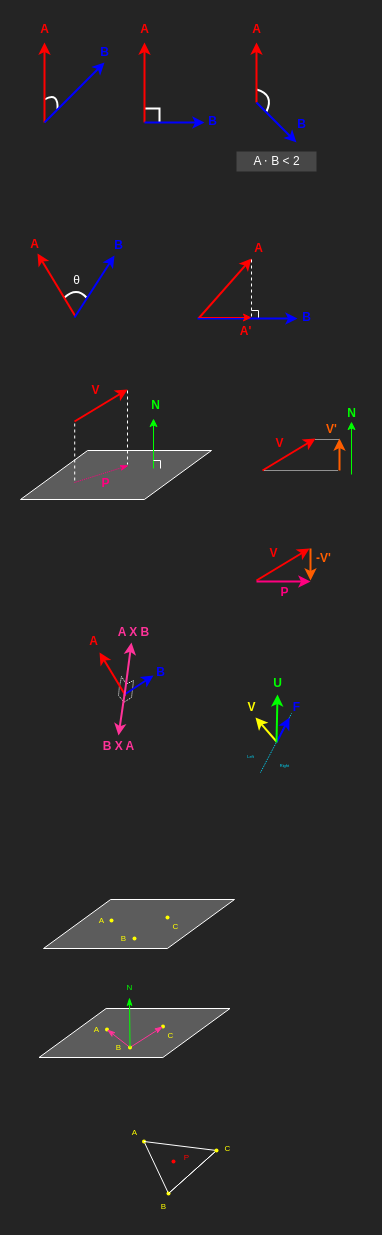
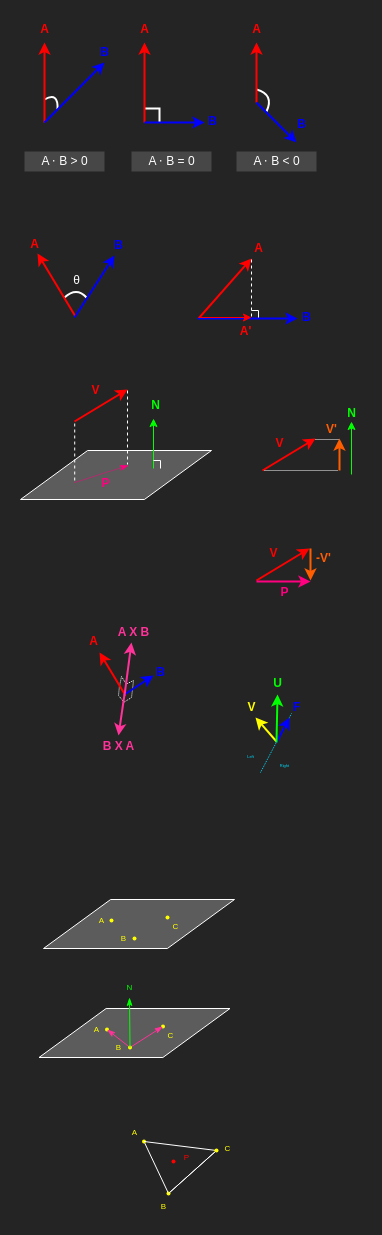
none -> (65, 162)
none -> (172, 162)
(277, 162) -> (277, 162)
